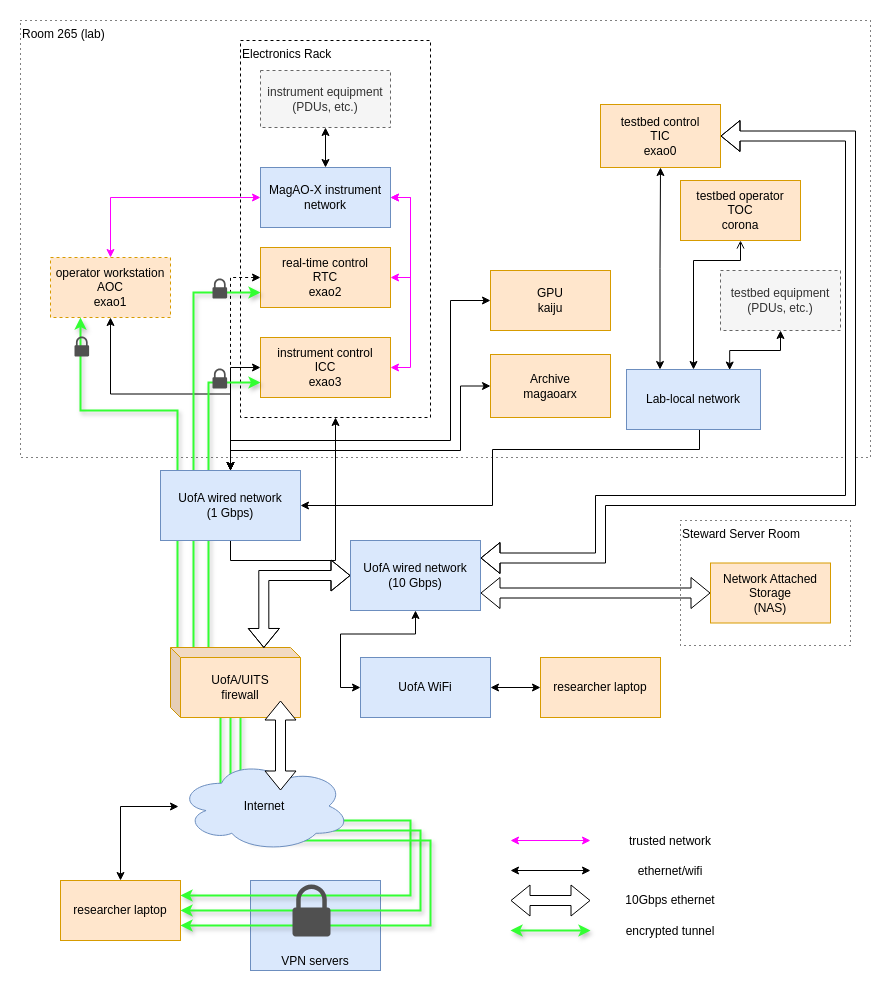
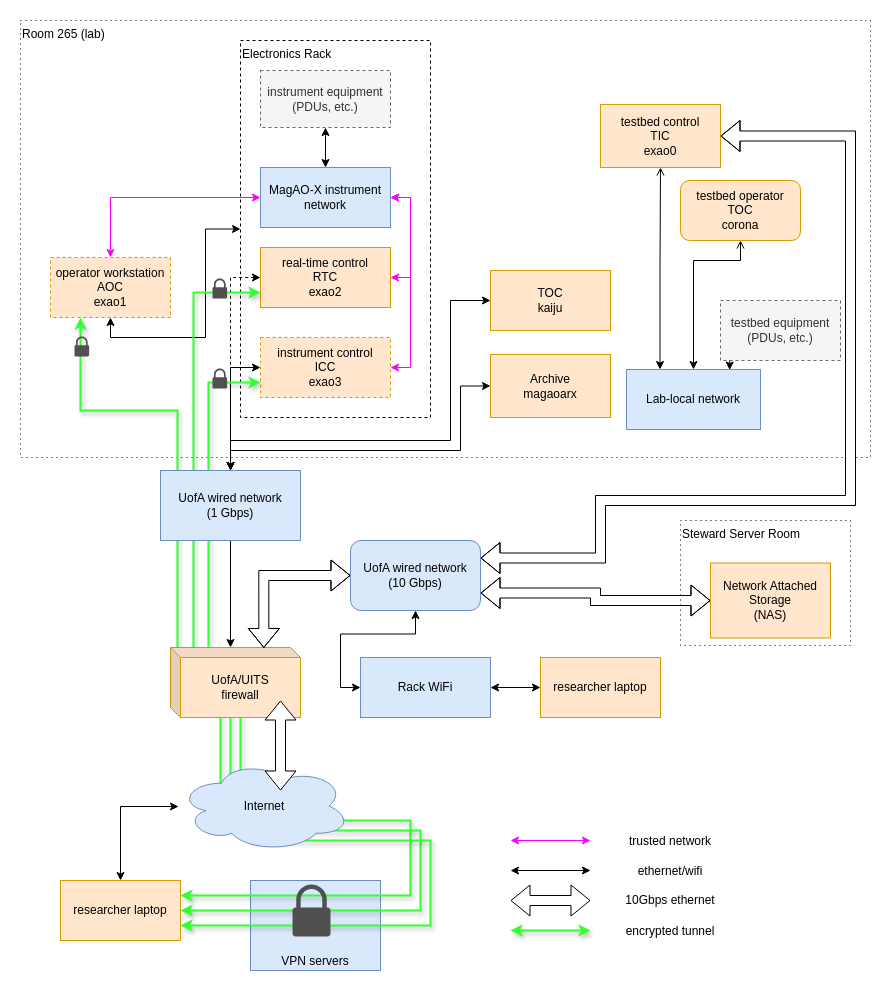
(660, 175) -> (660, 173)
(741, 211) -> (741, 211)
(551, 301) -> (551, 301)
(781, 301) -> (781, 331)
(326, 368) -> (326, 368)
(121, 394) -> (206, 318)
(493, 456) -> none
(336, 546) -> (231, 599)
(416, 576) -> (416, 576)
(771, 593) -> (771, 601)
(426, 688) -> (426, 688)
